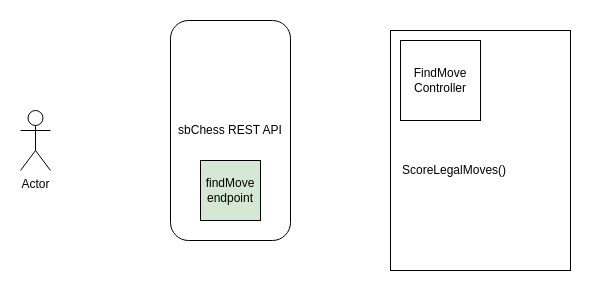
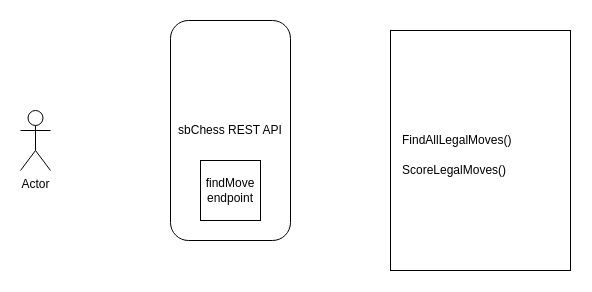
(441, 81) -> none
none -> (476, 141)
(231, 191) -> (231, 191)
